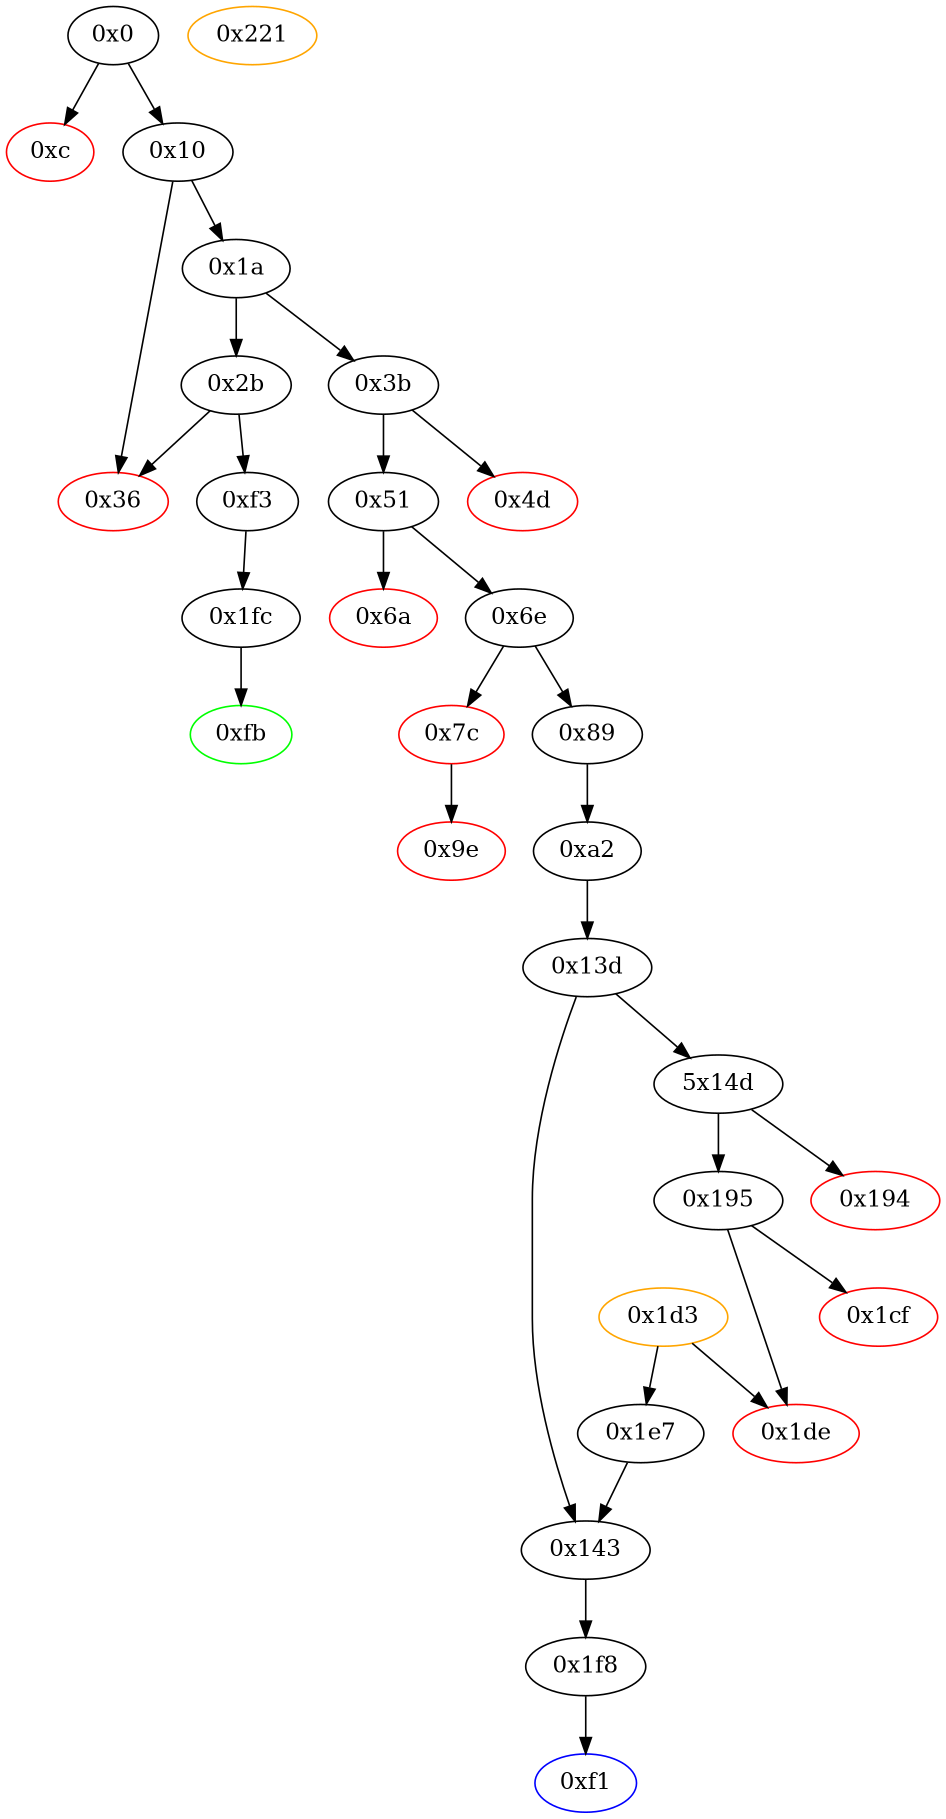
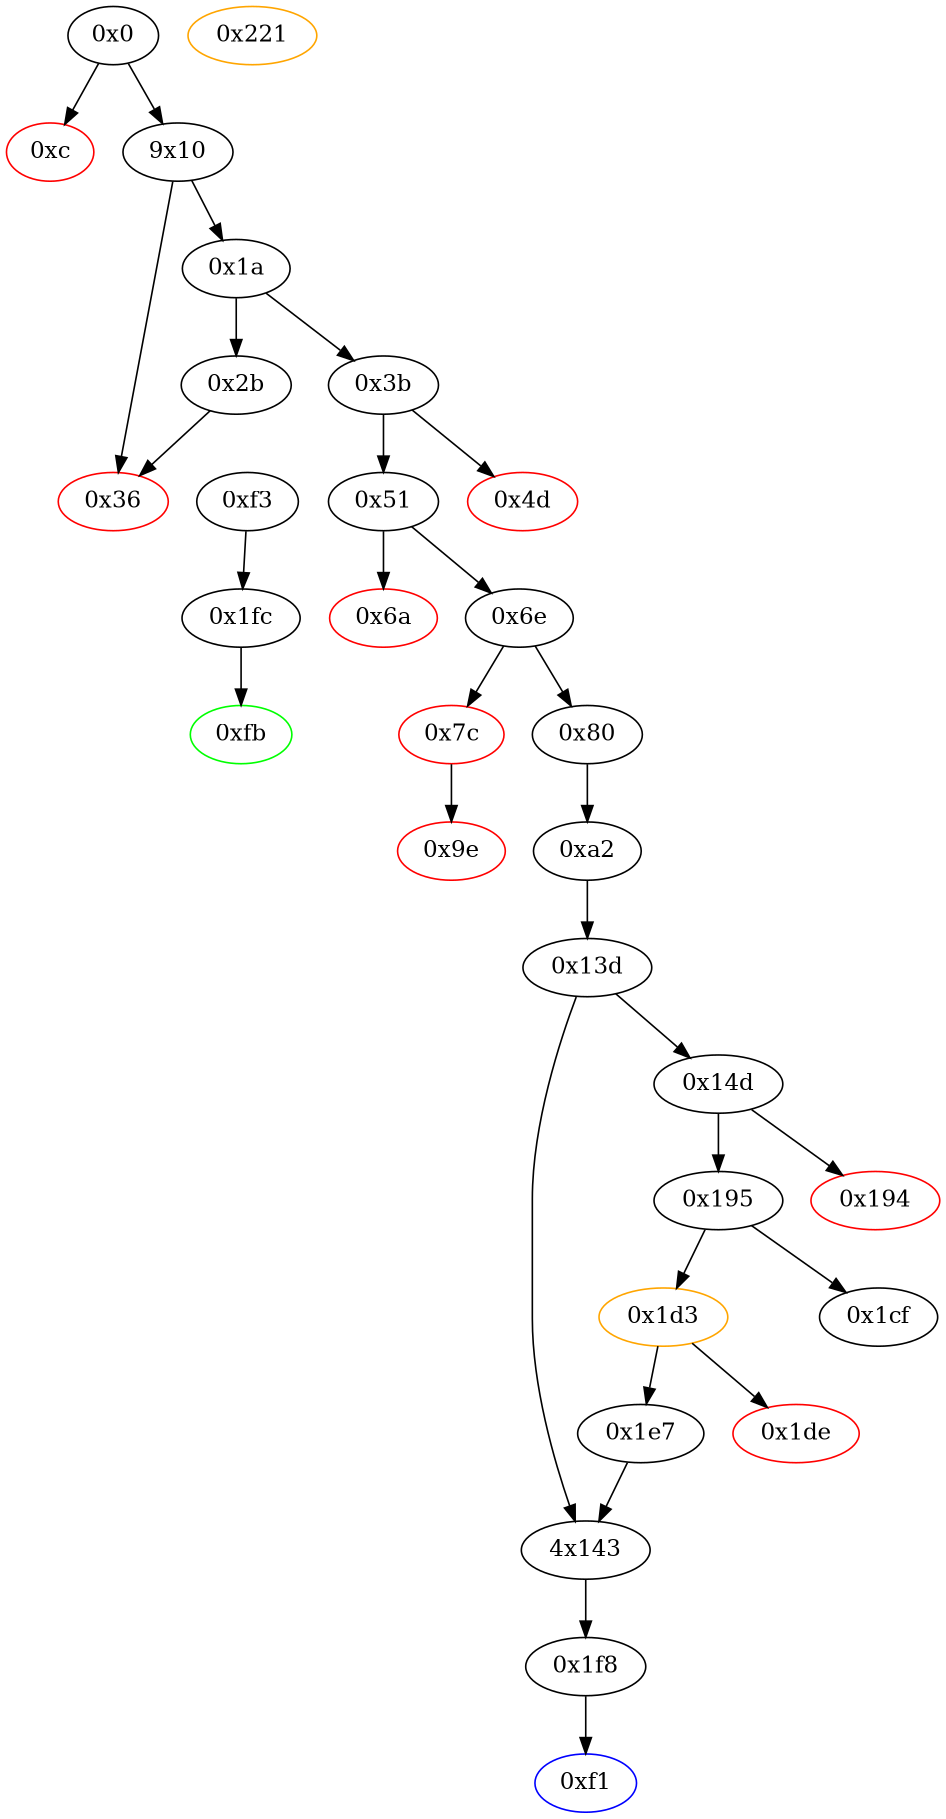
(178, 152) -> (178, 152)
(241, 435) -> none
(587, 735) -> (587, 735)
(718, 1084) -> (718, 1084)
(755, 1309) -> (694, 1252)
(879, 1317) -> (879, 1317)
(586, 1550) -> (586, 1550)
